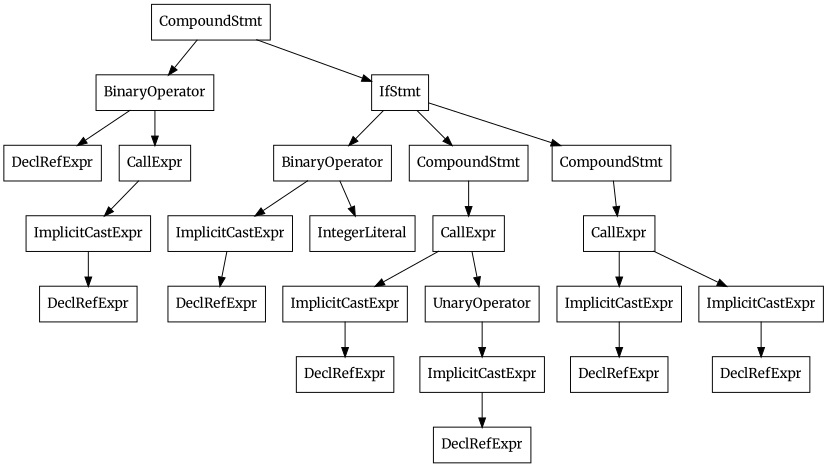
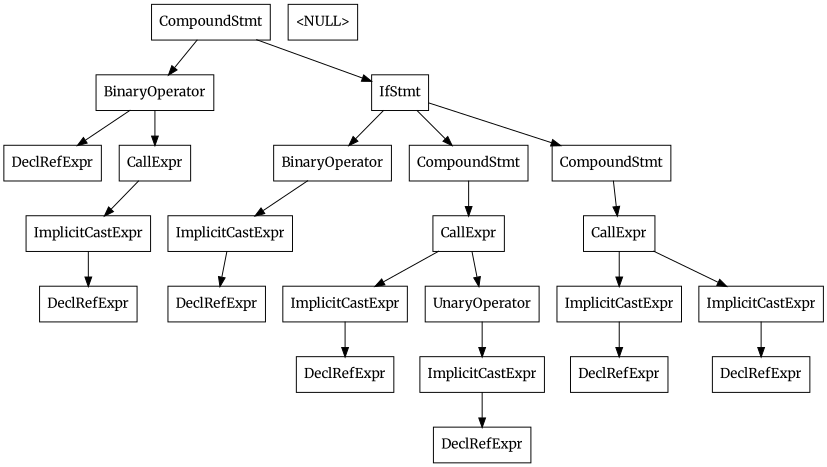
none -> (323, 22)
(362, 234) -> none
